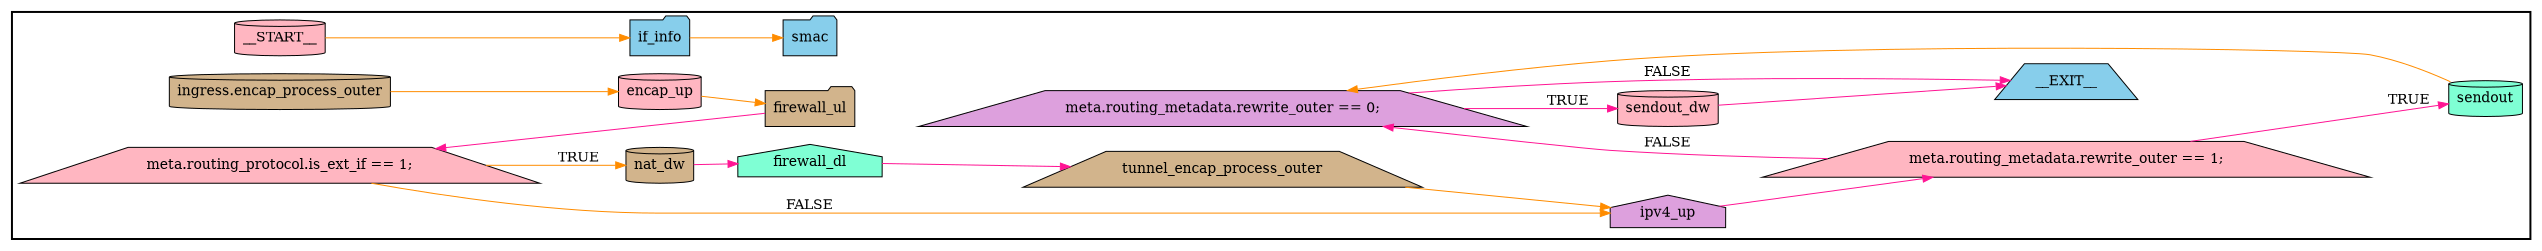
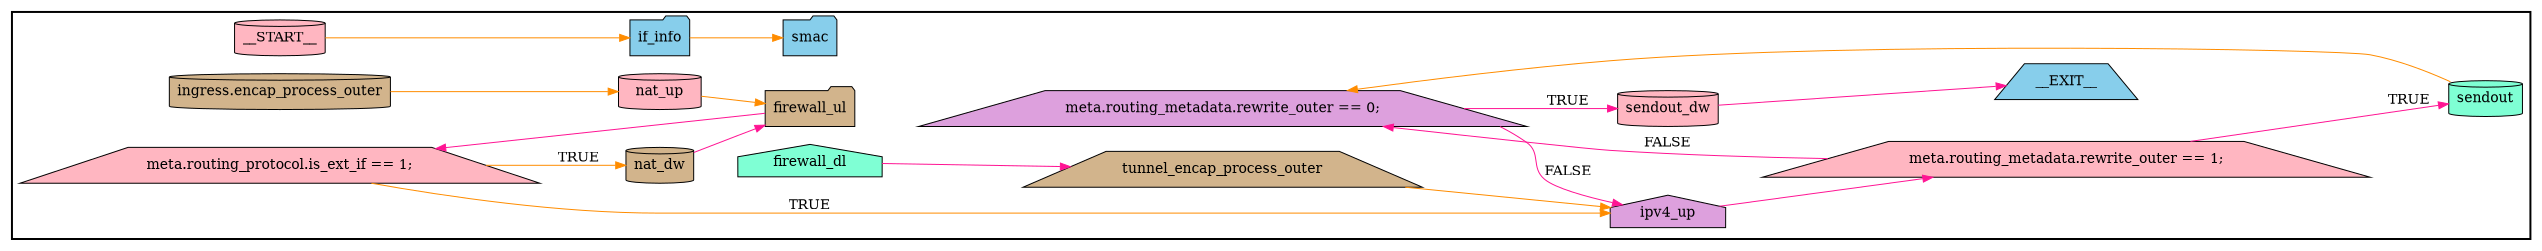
(1704, 79) -> (1544, 179)
(660, 92) -> (660, 92)
(711, 164) -> (725, 141)
(810, 206) -> (810, 206)
